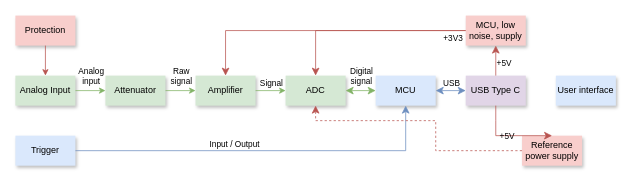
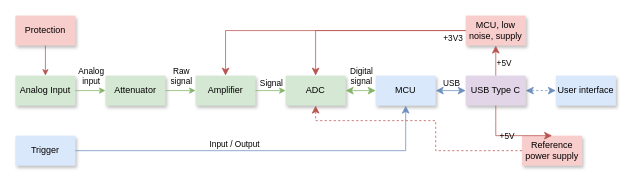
none -> (540, 90)
